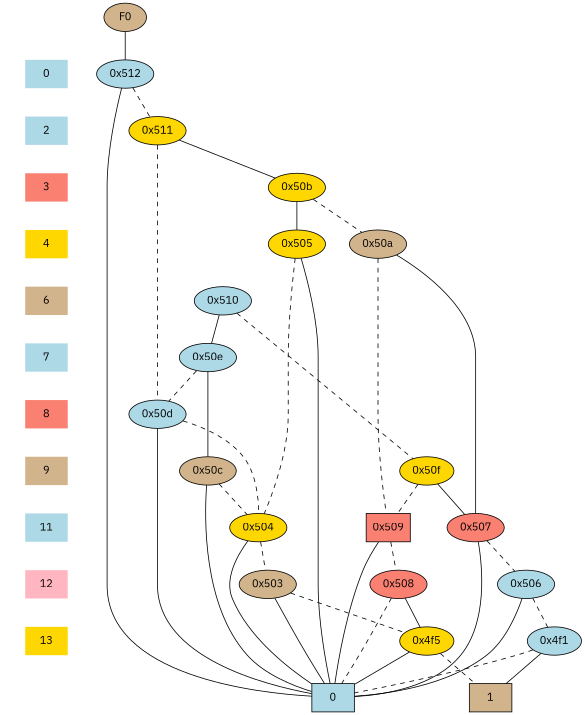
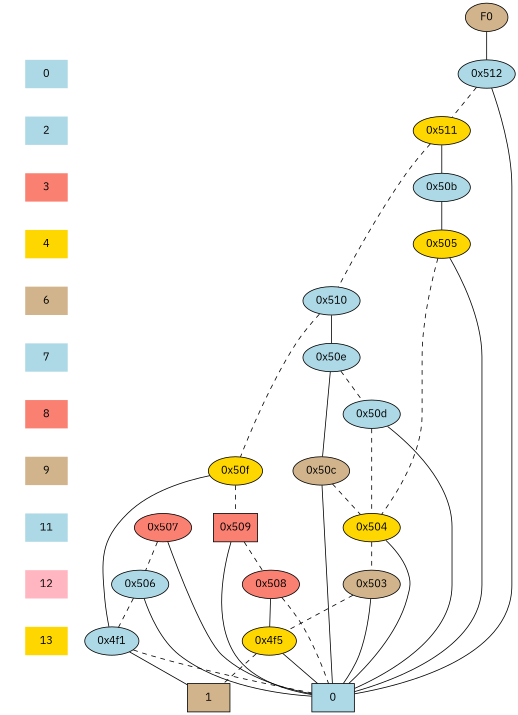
(297, 187) -> (442, 187)
(378, 244) -> none
(158, 272) -> (380, 213)
(451, 499) -> (118, 524)
